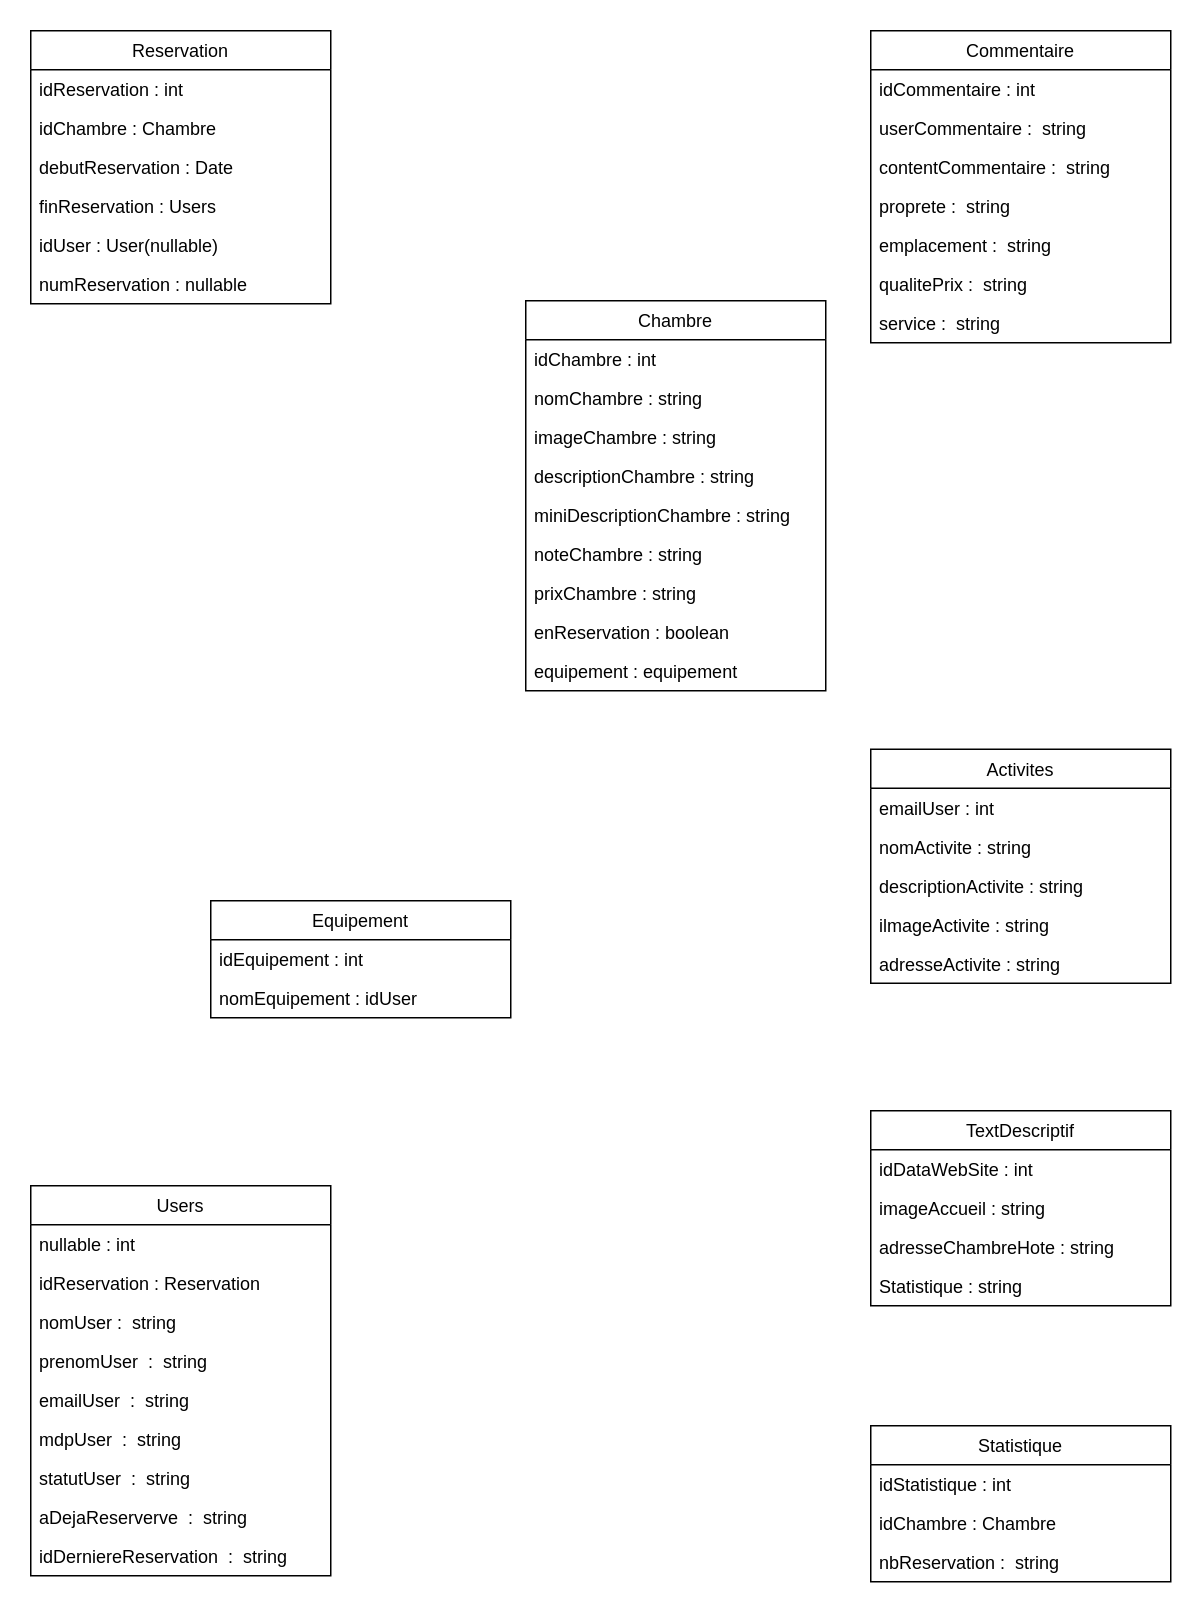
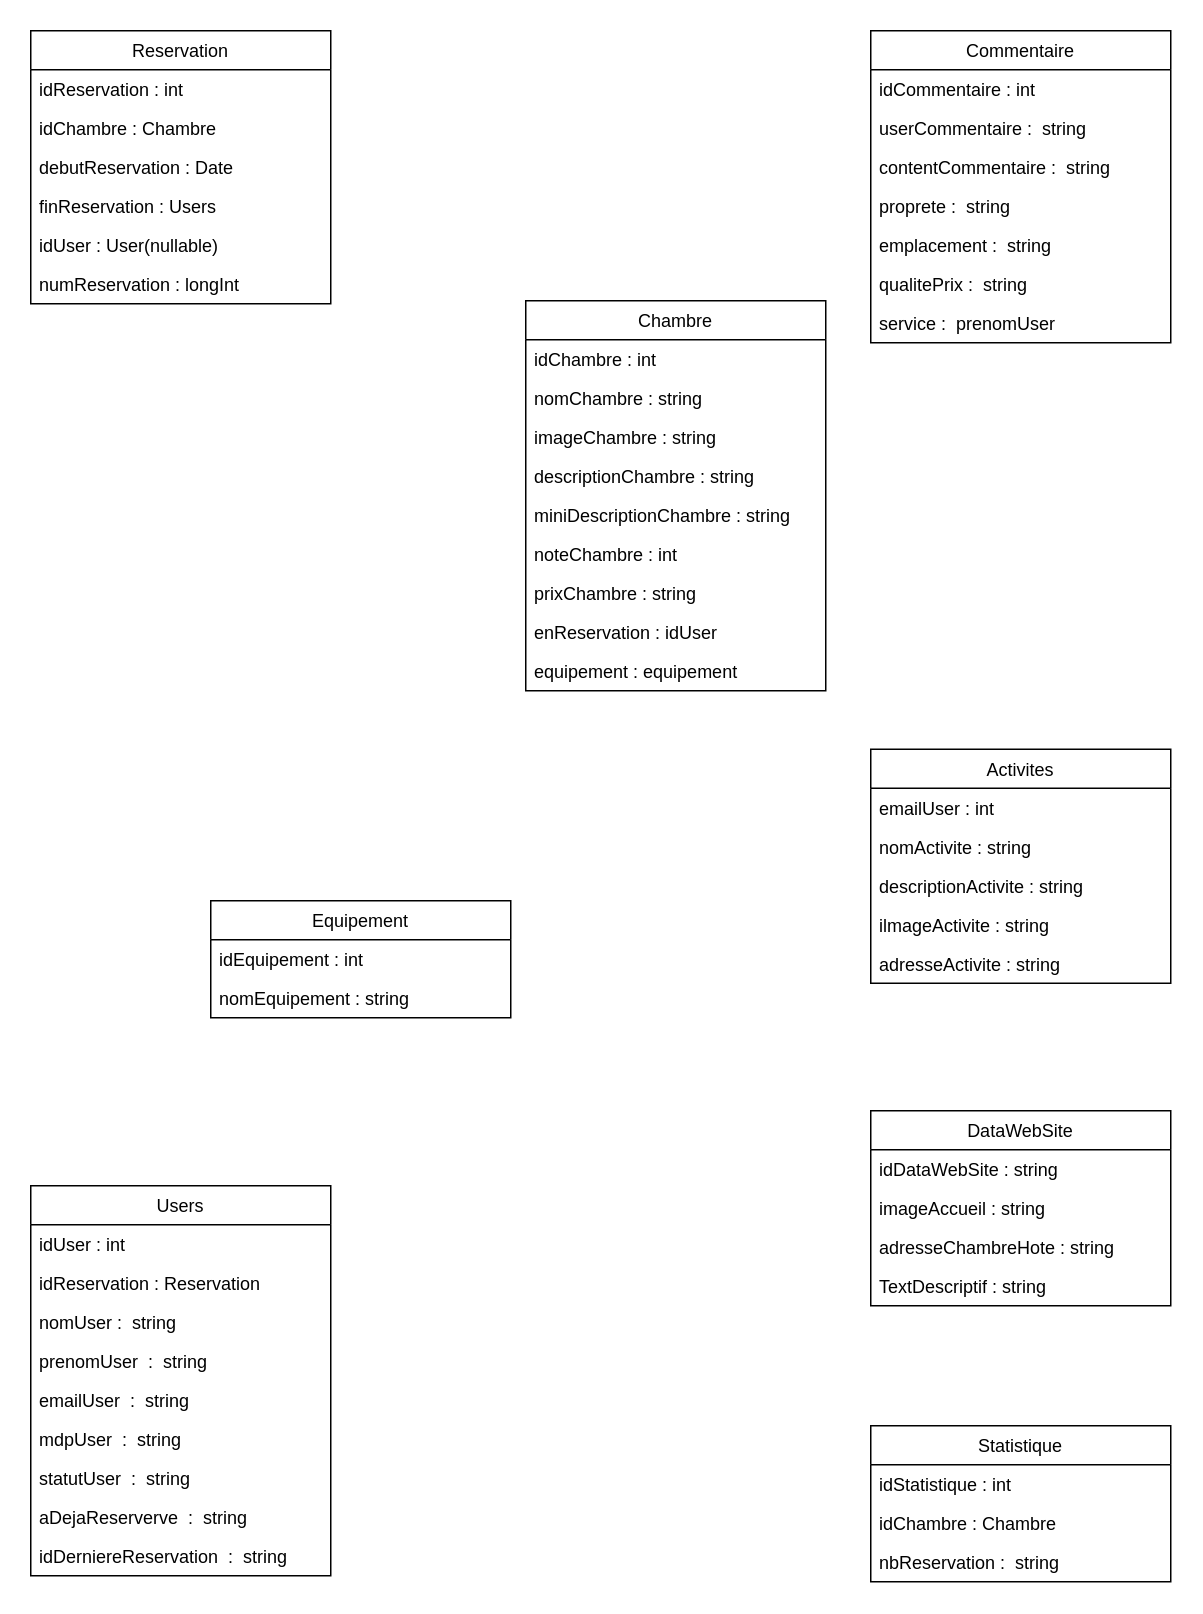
(149, 285) -> (148, 285)
(953, 324) -> (975, 324)
(625, 555) -> (610, 555)
(638, 633) -> (633, 633)
(318, 999) -> (318, 999)
(1020, 1131) -> (1020, 1131)
(961, 1170) -> (976, 1170)
(93, 1245) -> (88, 1245)
(966, 1287) -> (981, 1287)
